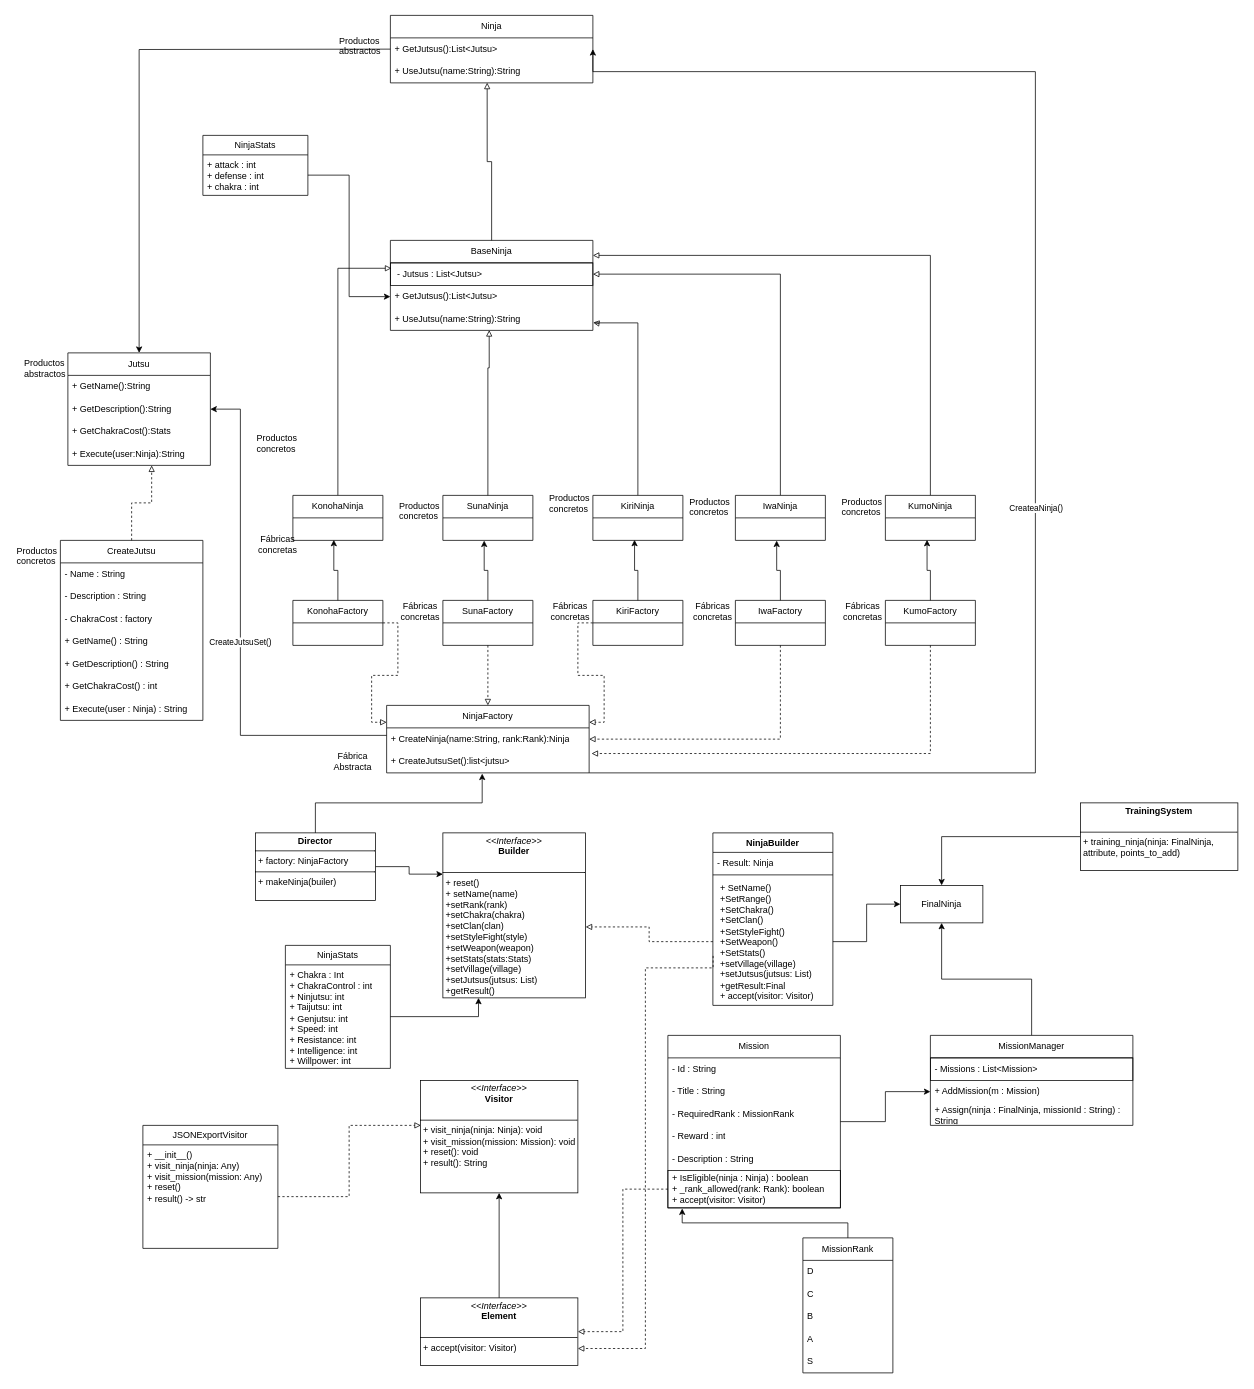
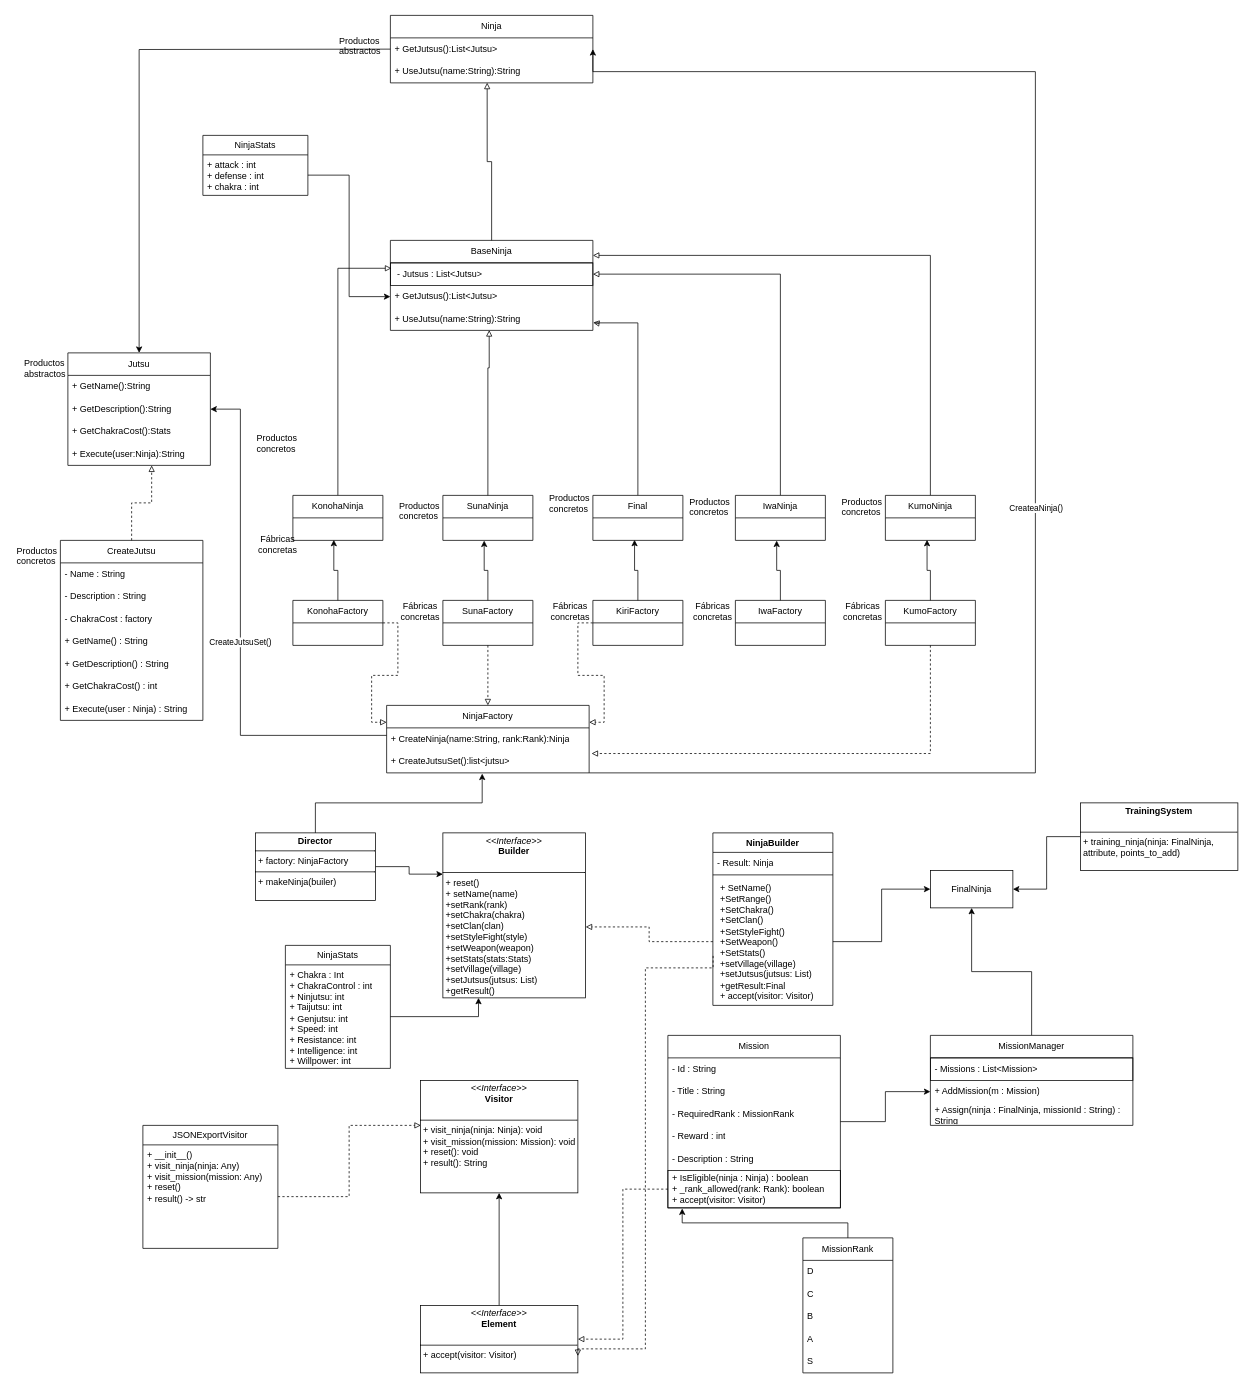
(638, 507) -> (638, 507)
(733, 739) -> none
(353, 762) -> none
(942, 904) -> (972, 889)
(499, 1332) -> (499, 1339)
